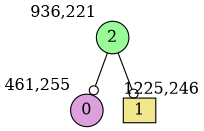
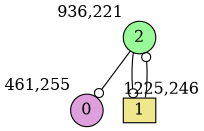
none -> (147, 80)
